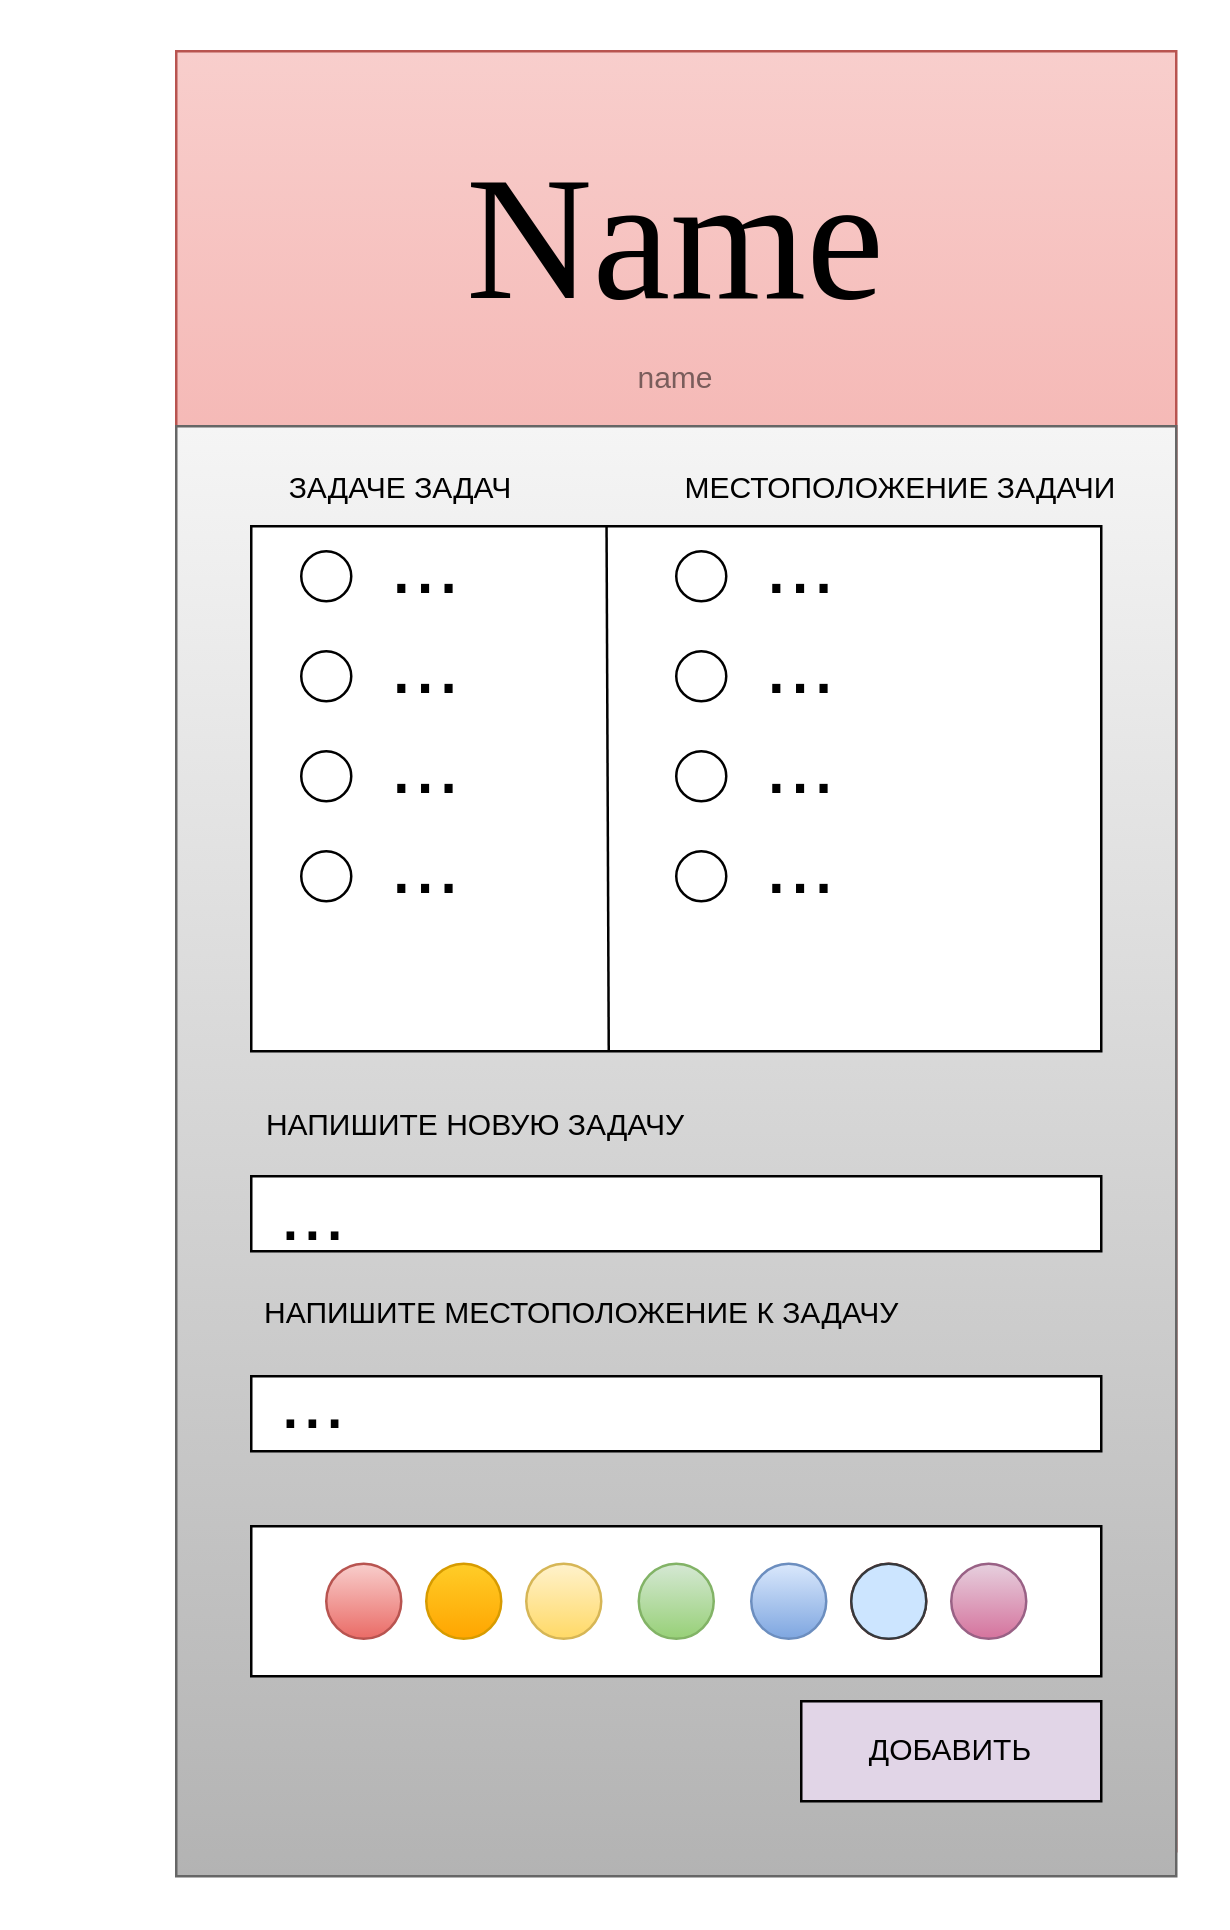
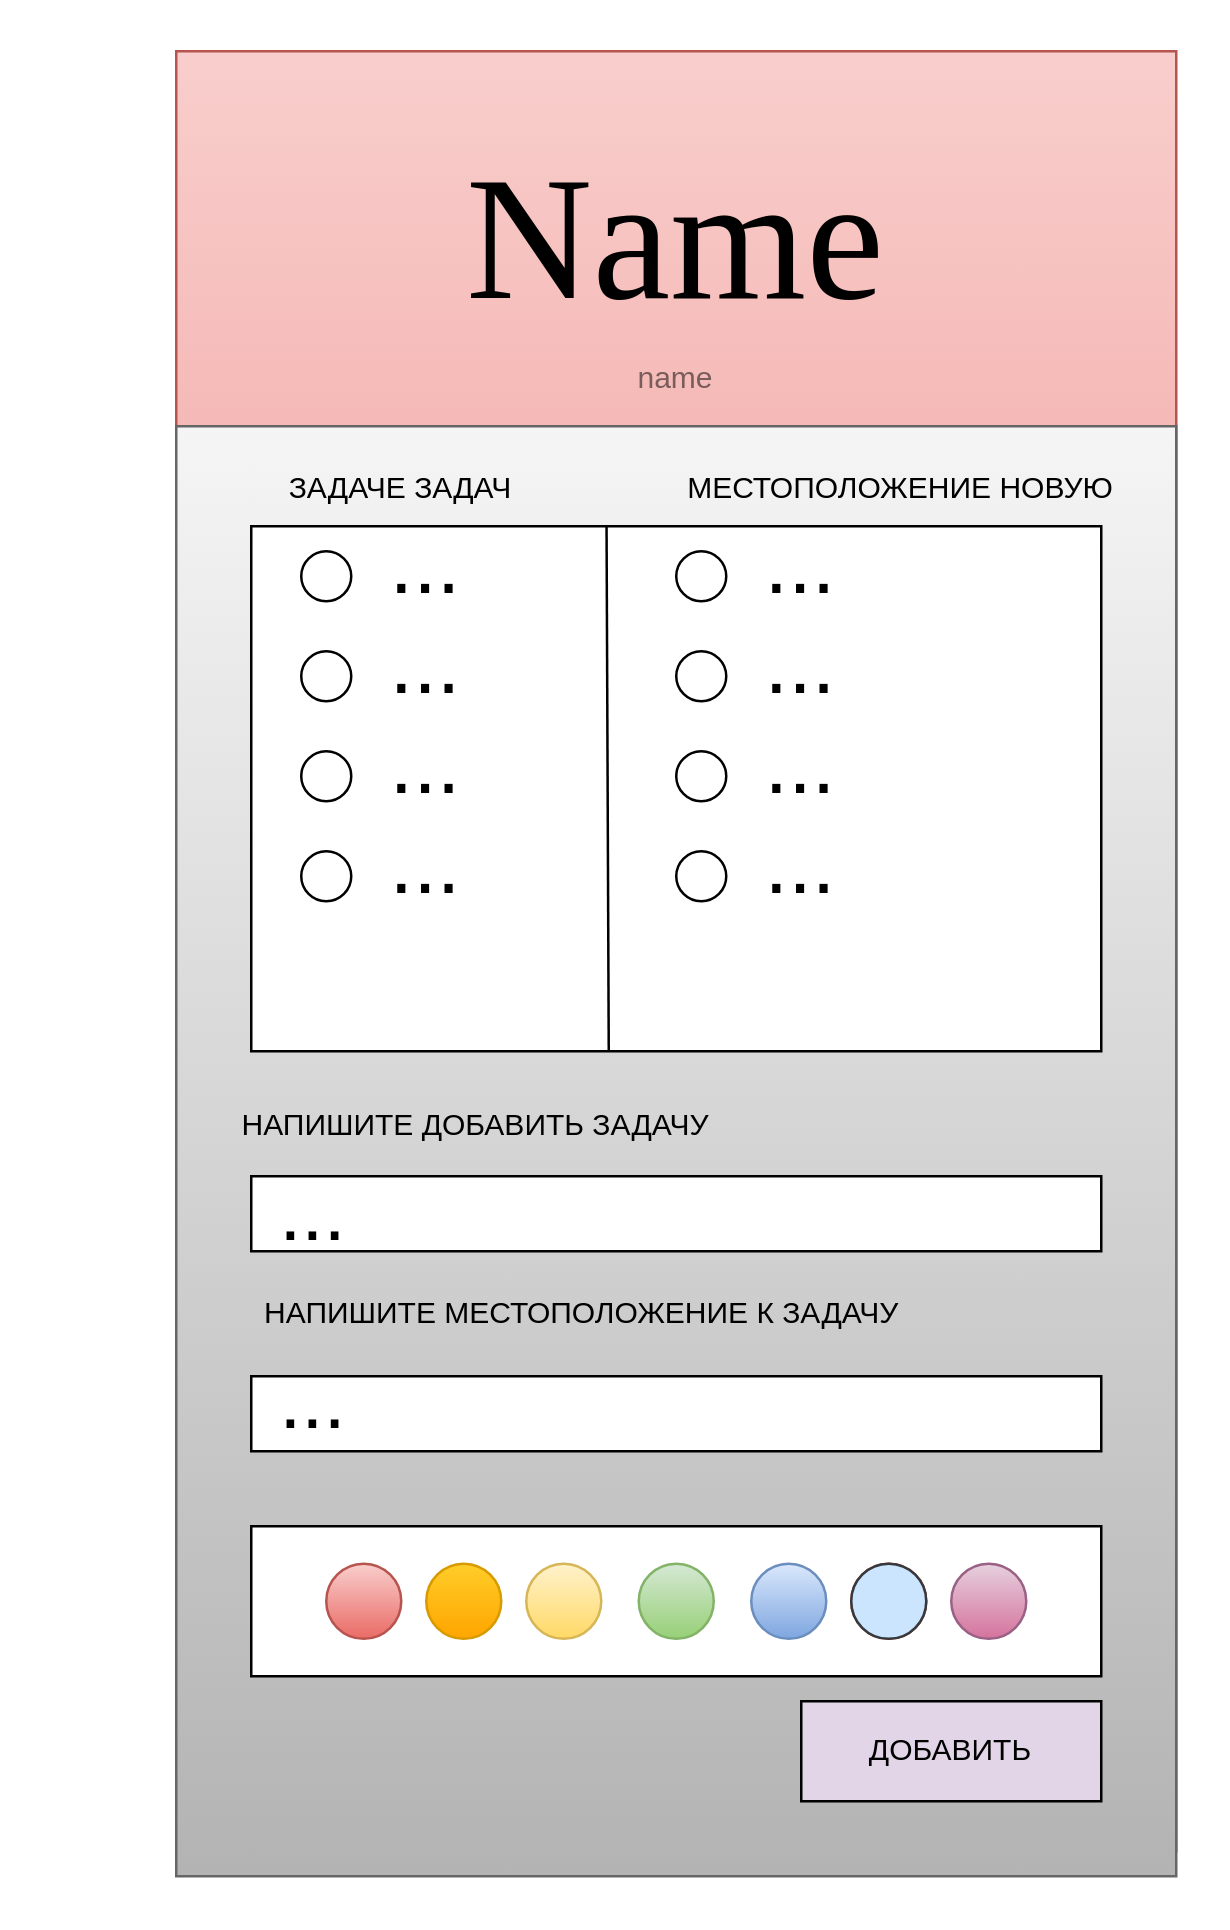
(901, 489) -> (901, 489)
(476, 1126) -> (476, 1126)
